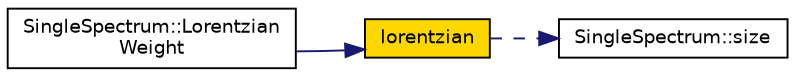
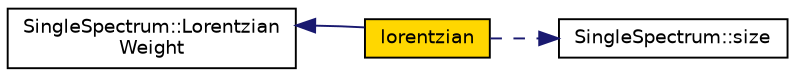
(320, 51) -> (340, 26)
